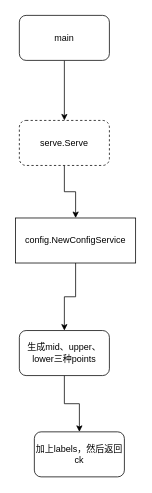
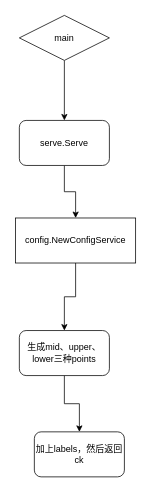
(64, 38) -> (64, 38)
(64, 143) -> (64, 143)
